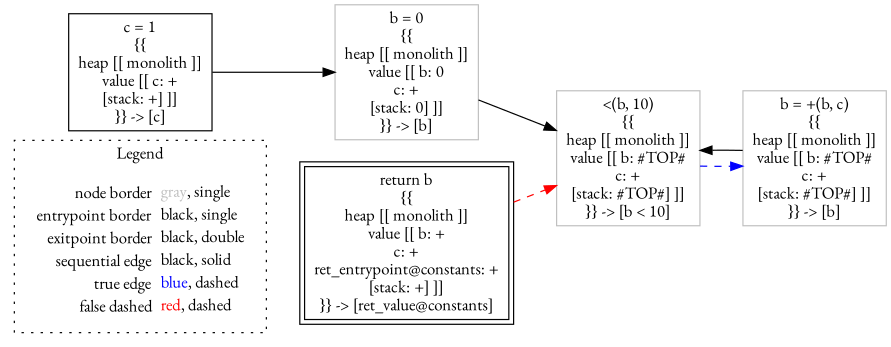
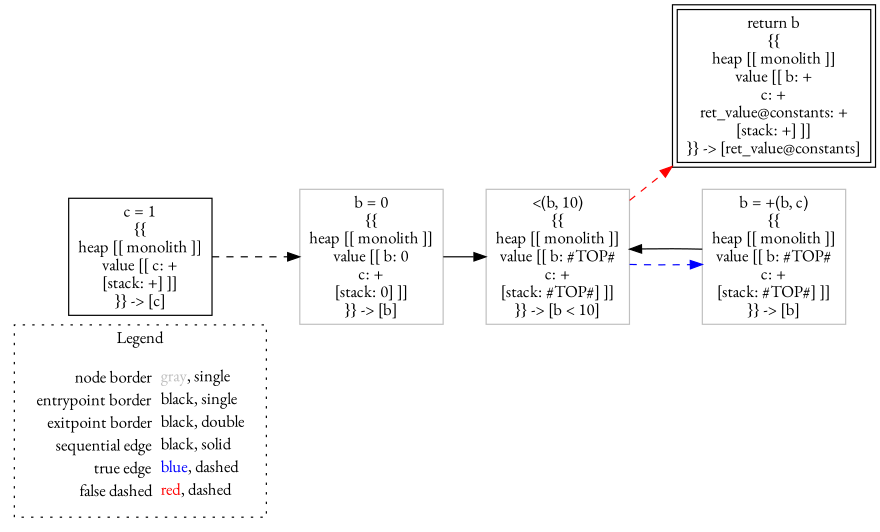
(268, 72) -> (250, 257)
(529, 196) -> (646, 187)
(407, 269) -> (774, 112)
